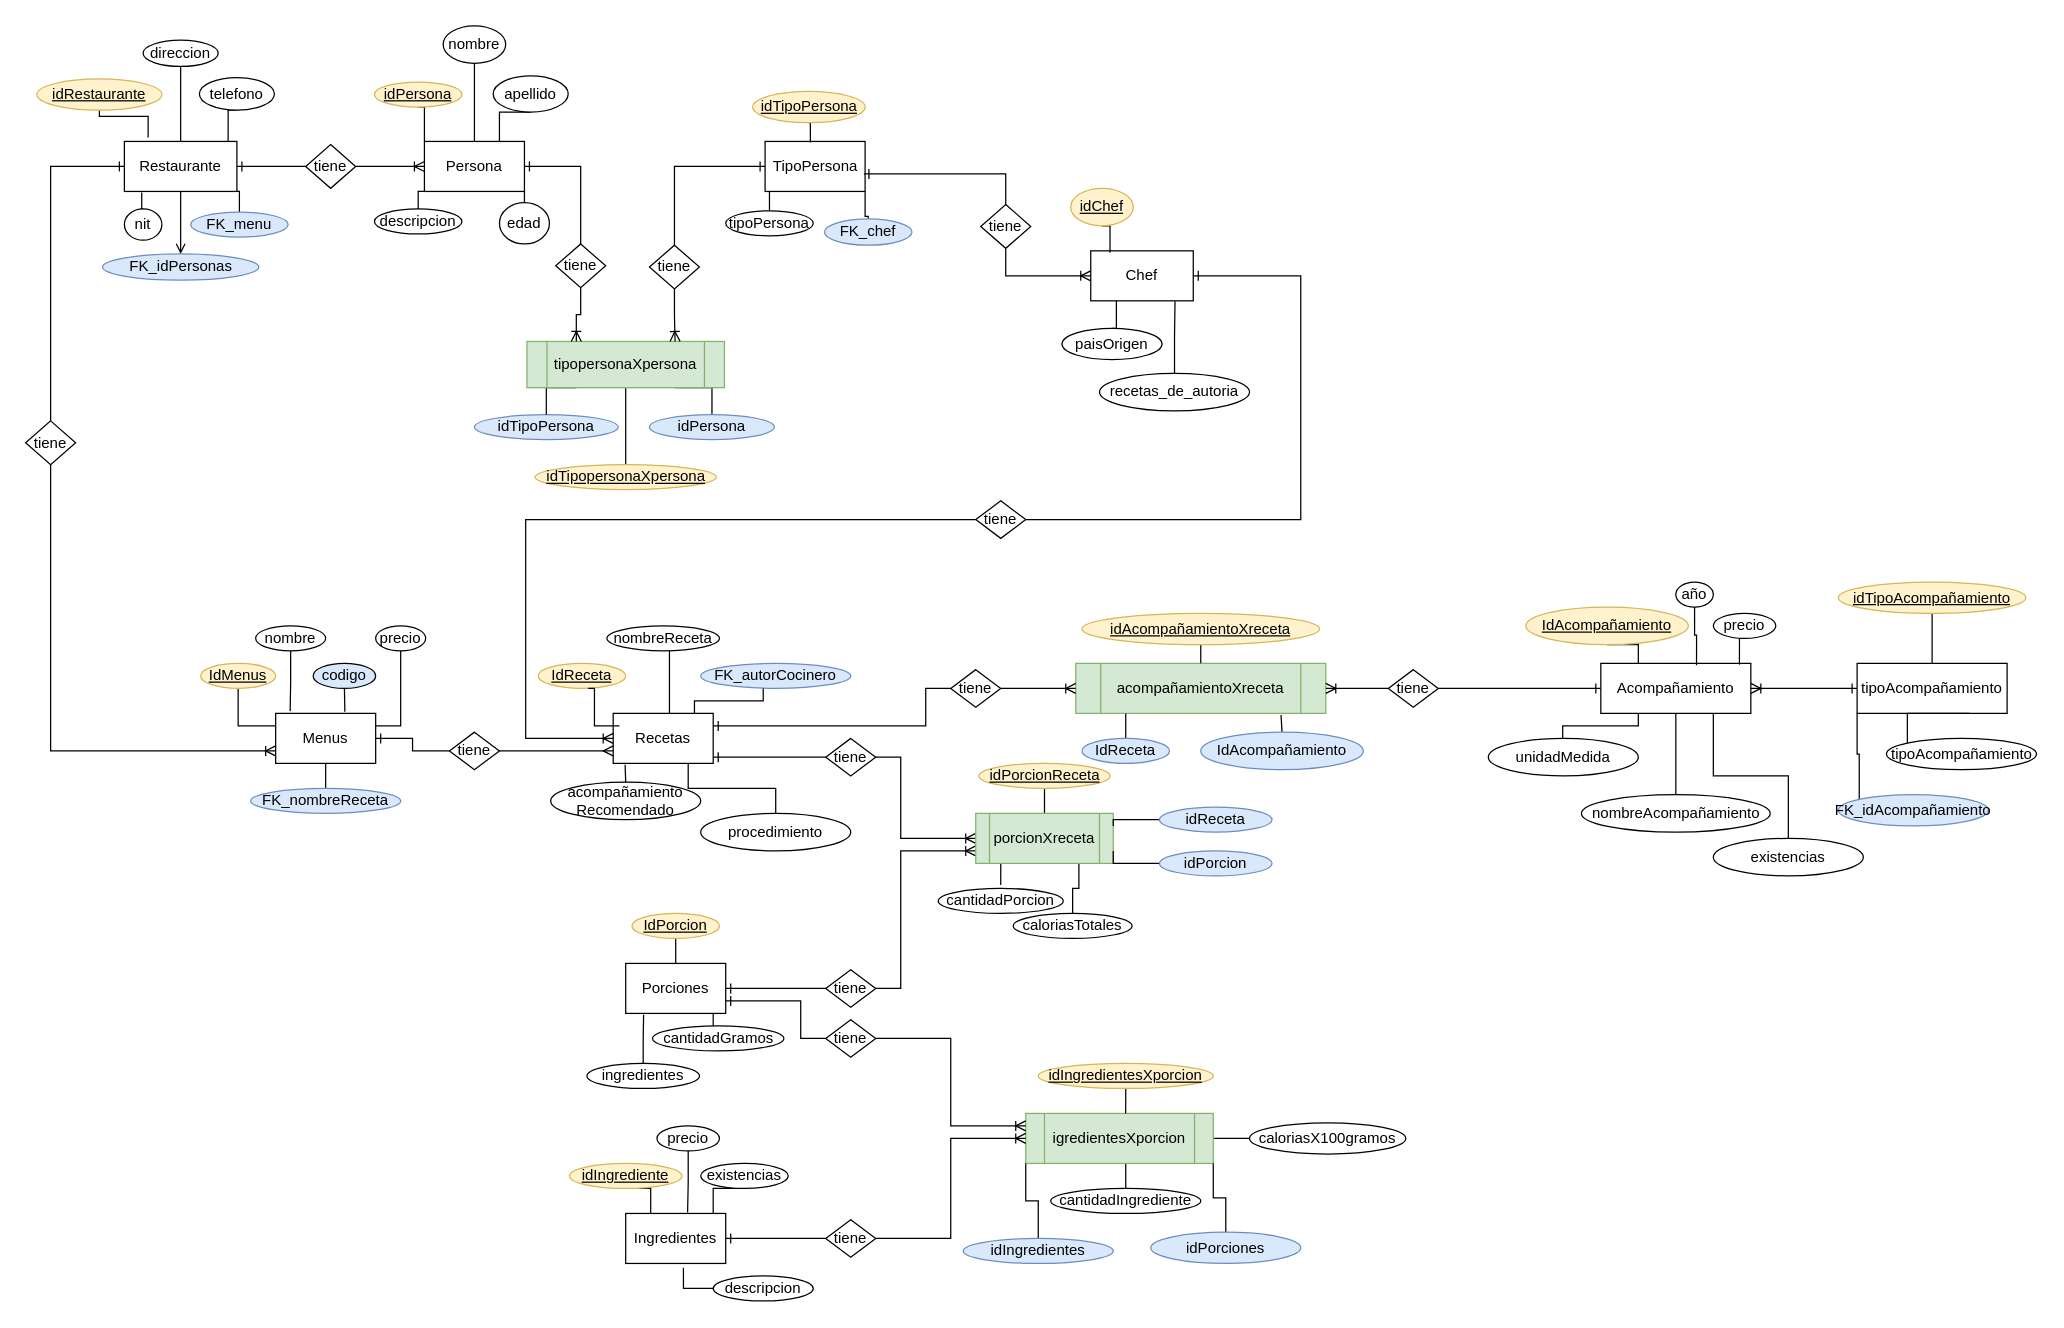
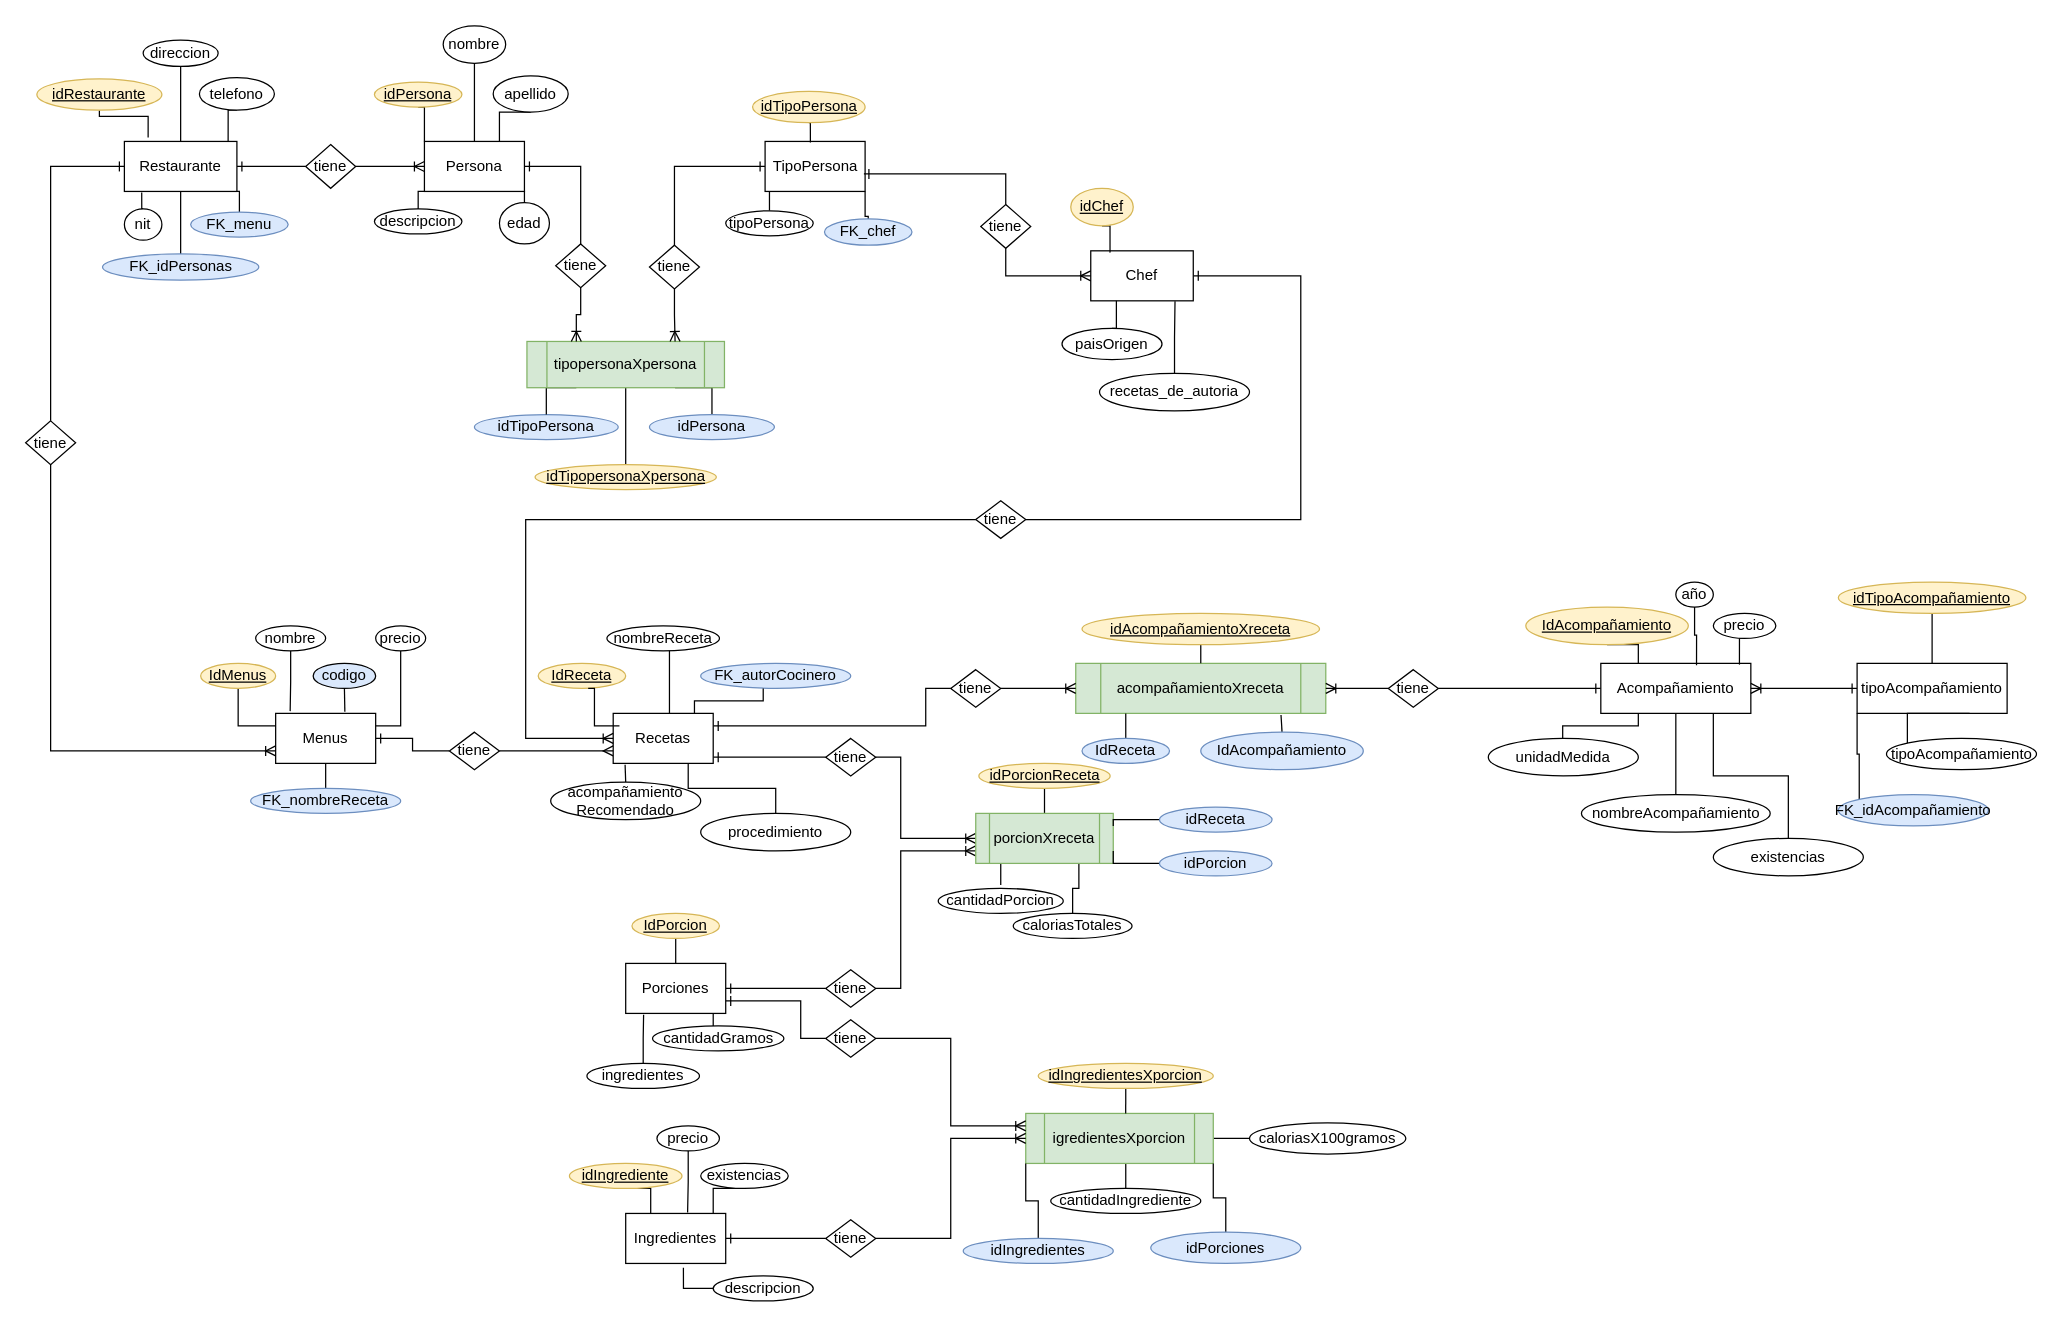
(181, 247) -> (181, 248)
